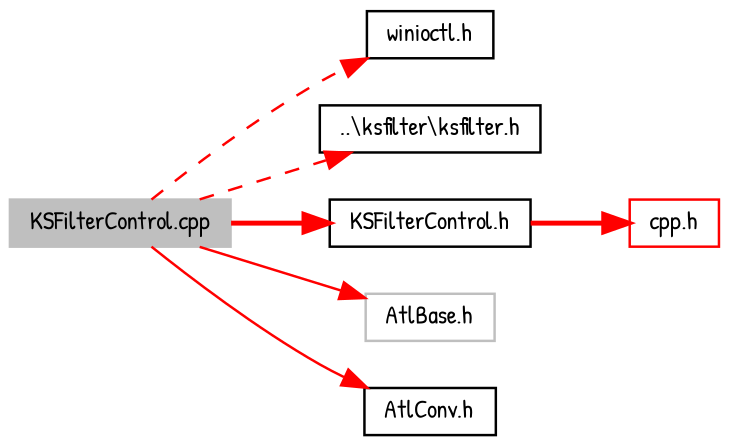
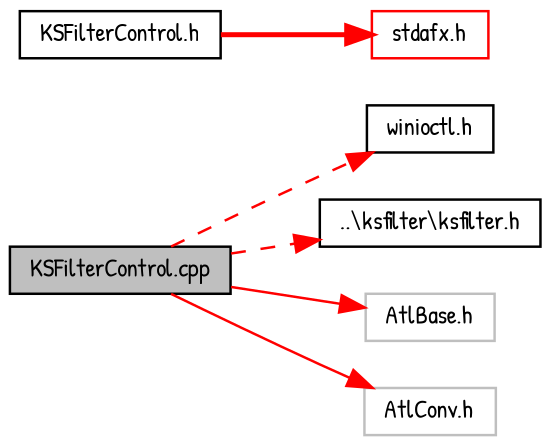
(120, 223) -> (120, 270)
(267, 223) -> none
(674, 223) -> (430, 35)
(430, 412) -> (430, 412)
